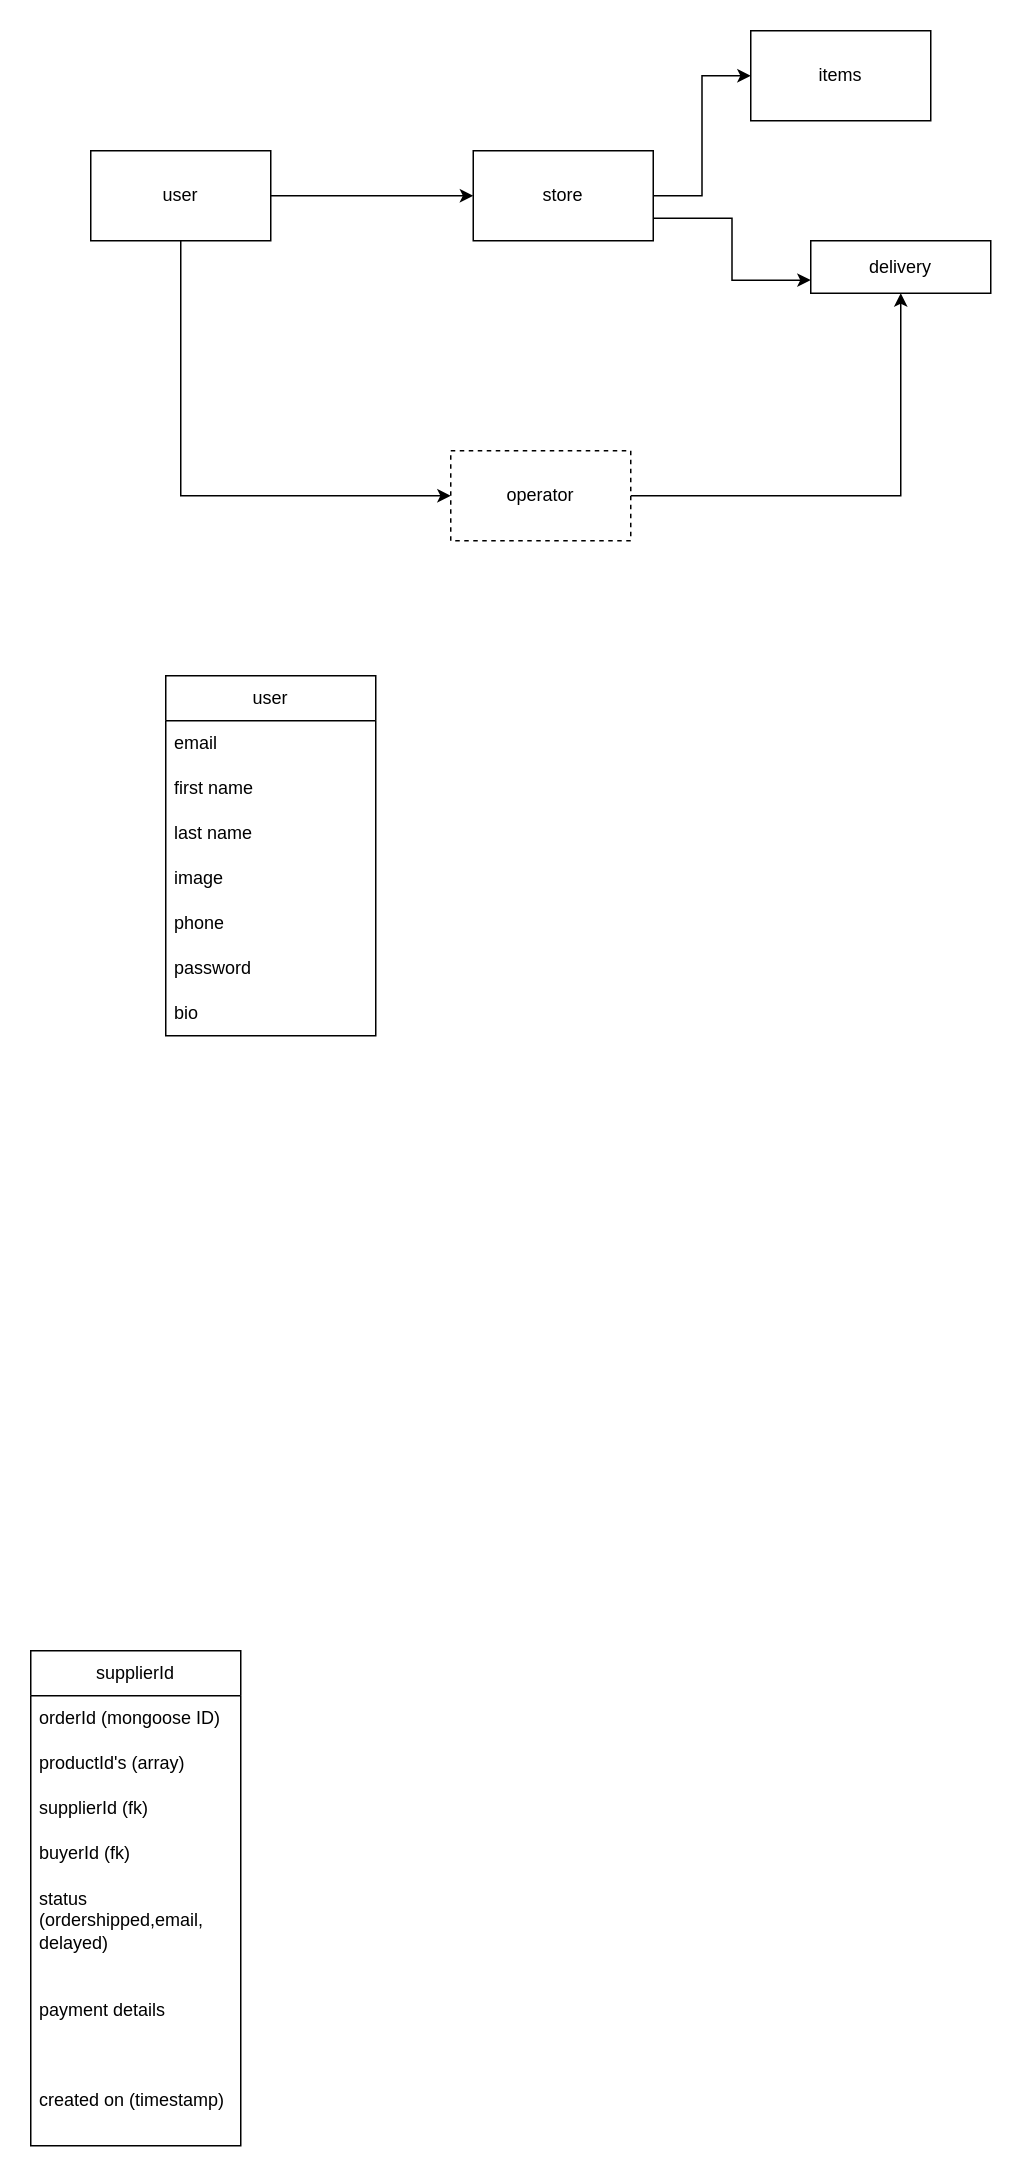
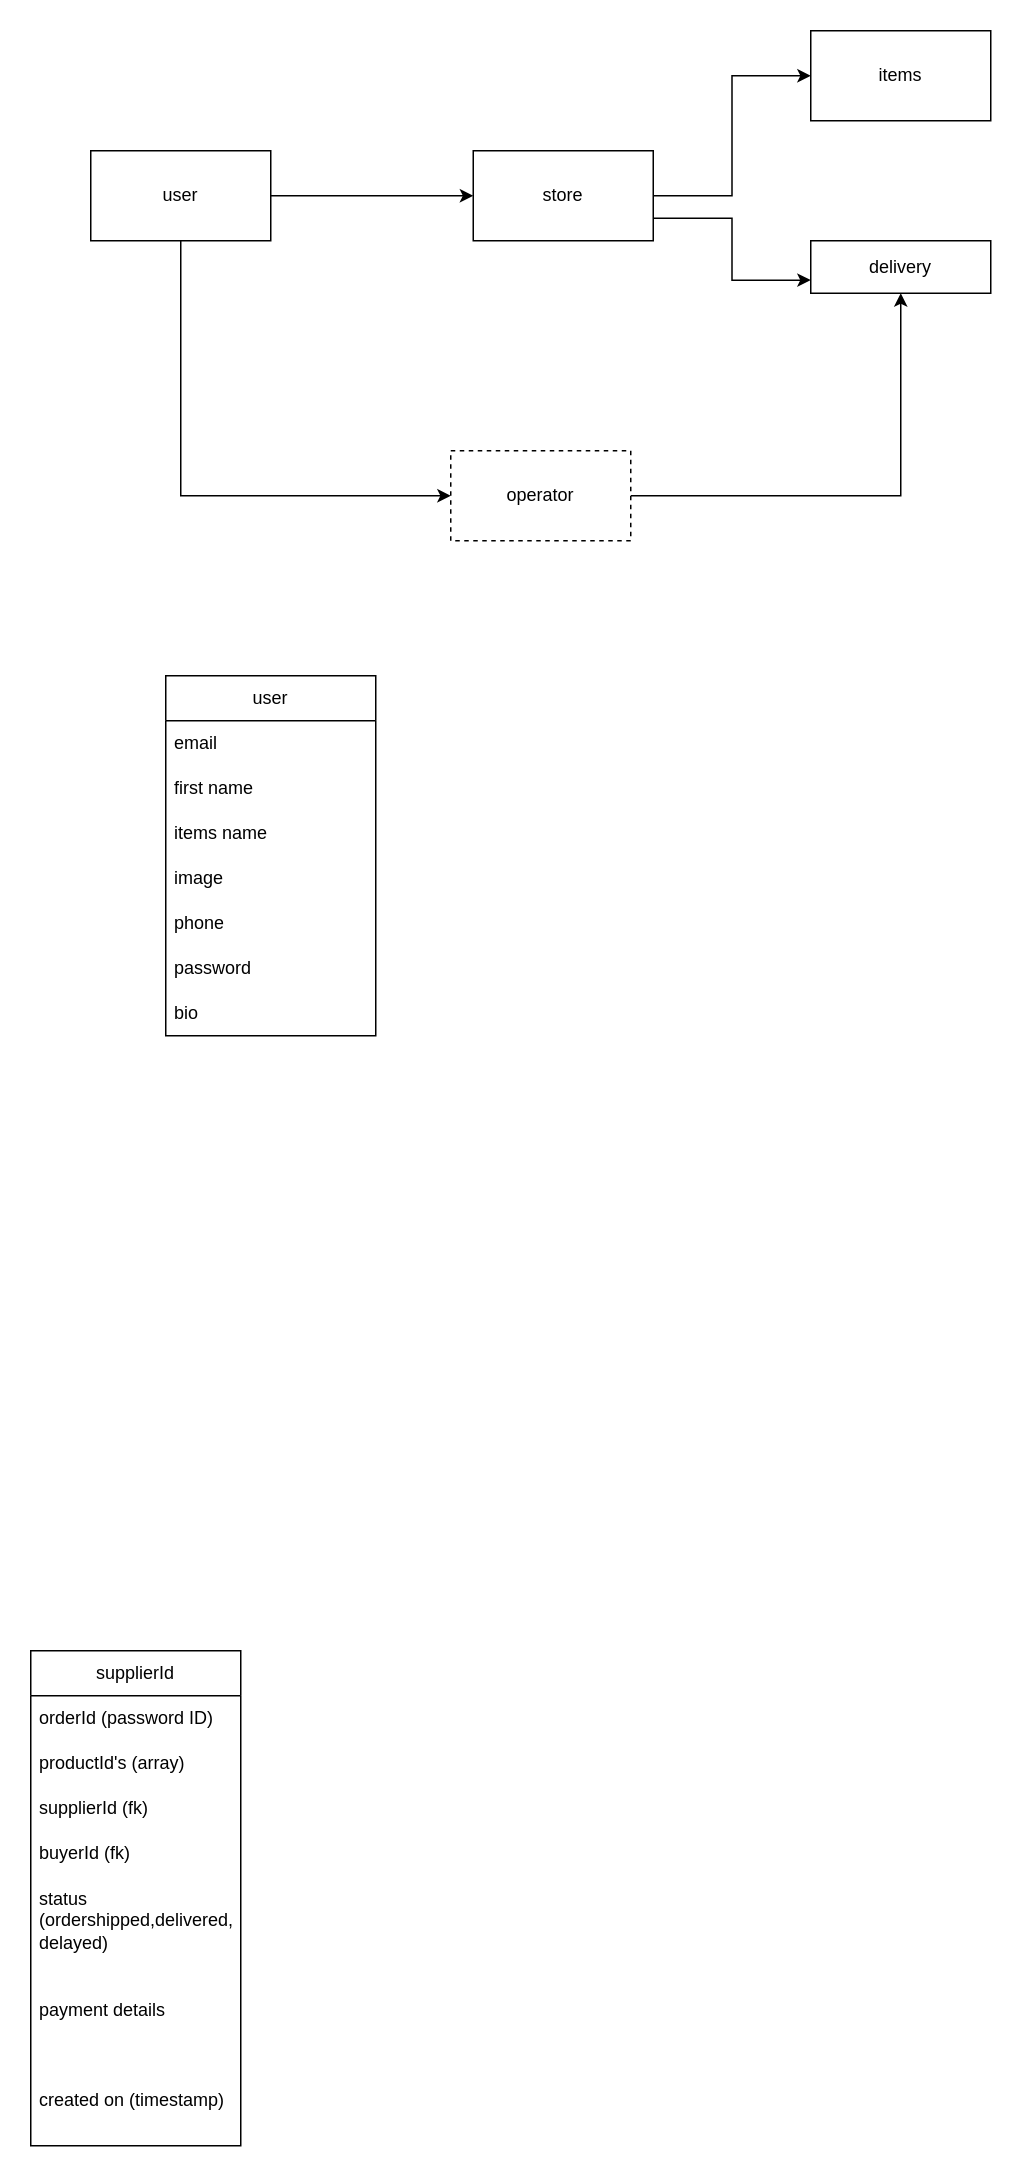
(841, 76) -> (901, 76)
(215, 833) -> (220, 833)
(137, 1718) -> (137, 1718)
(137, 1921) -> (137, 1921)
